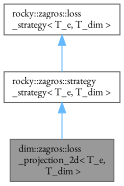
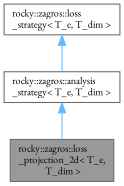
(62, 87) -> (62, 87)
(62, 160) -> (62, 160)
